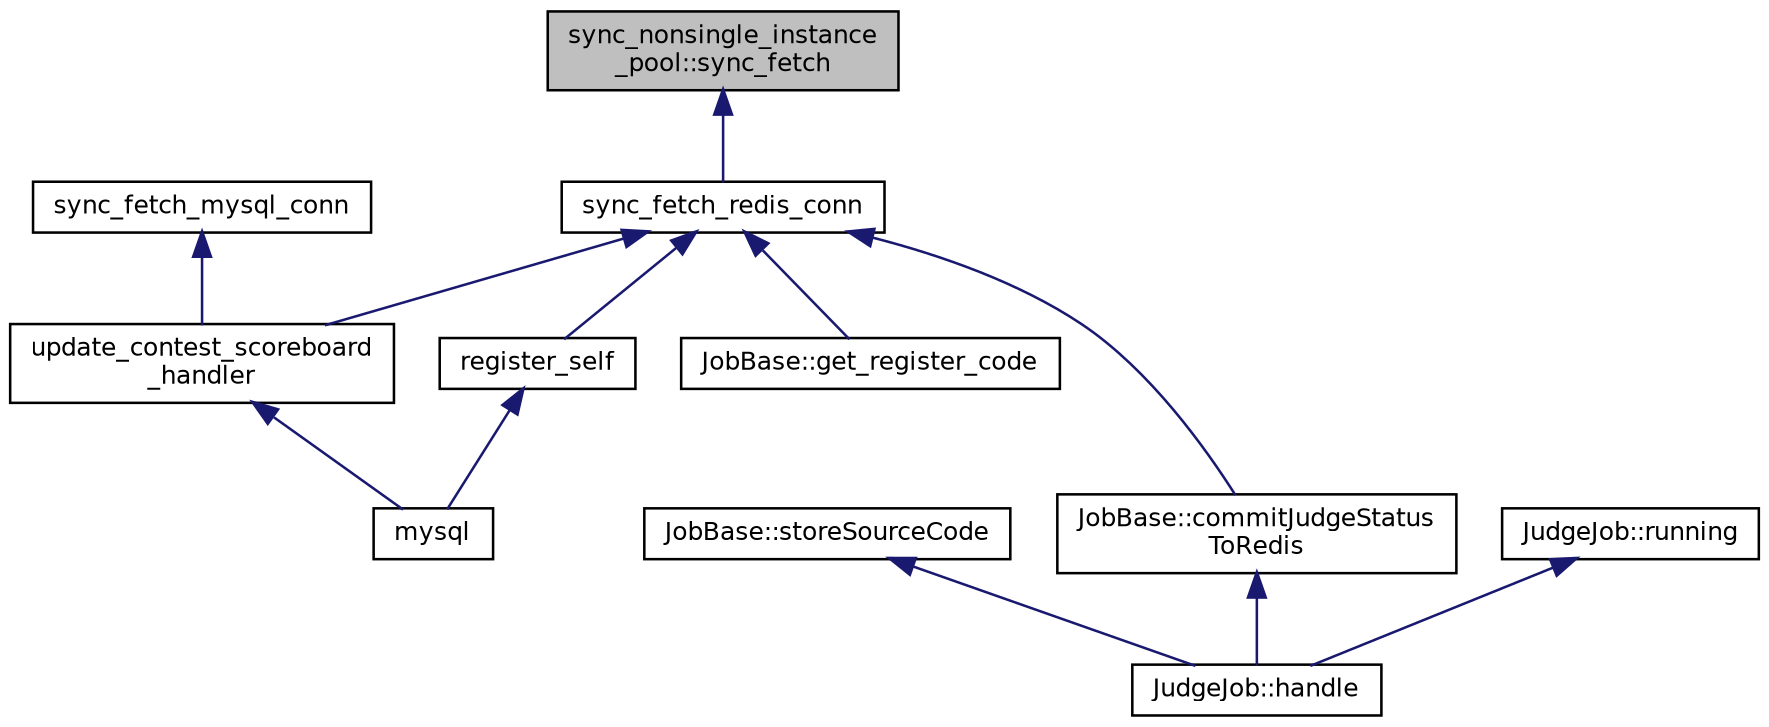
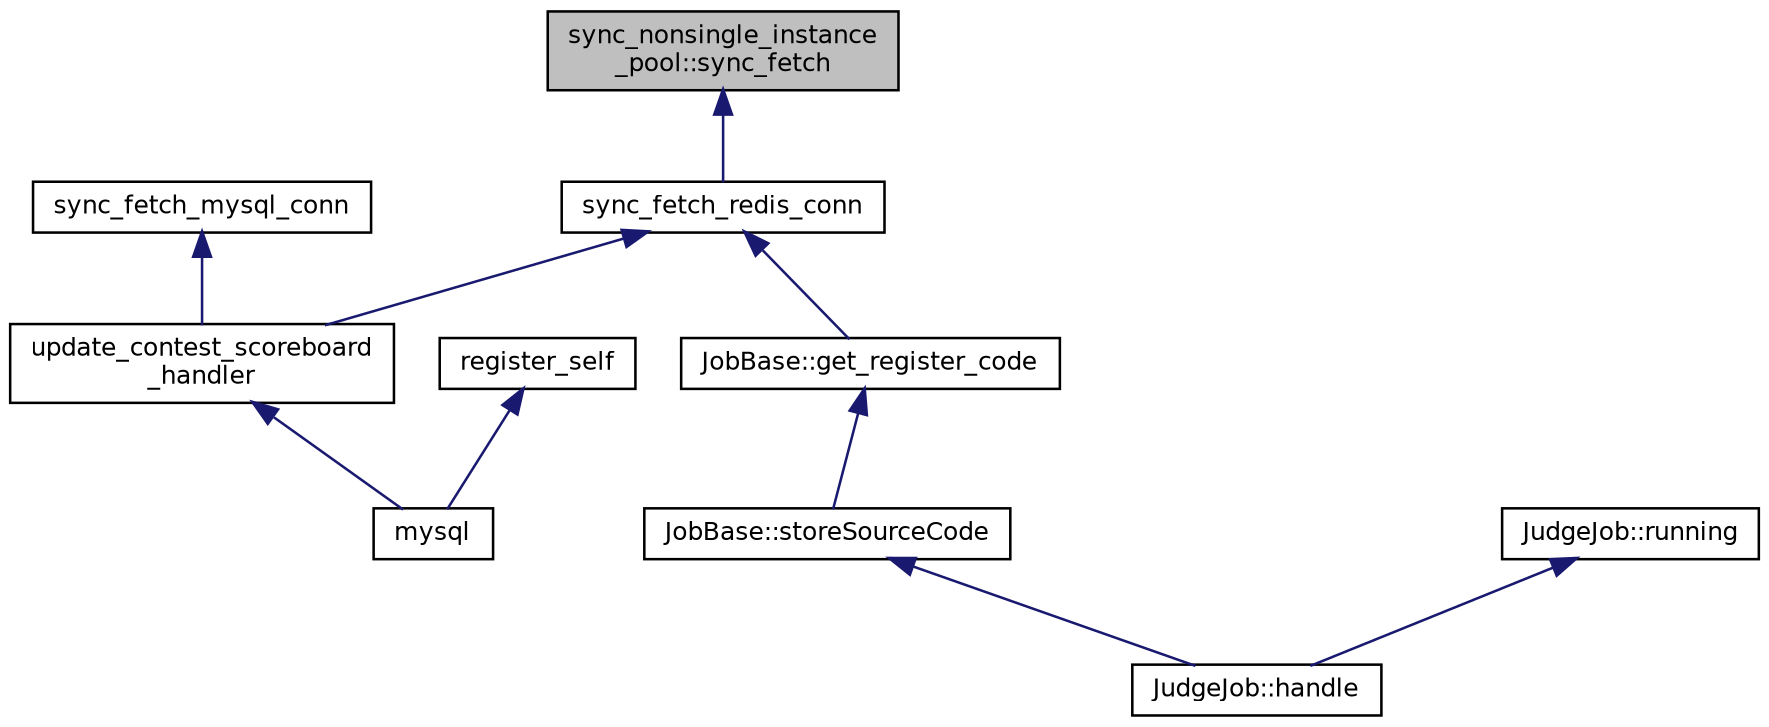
(620, 294) -> none
none -> (846, 461)
(1257, 534) -> none
